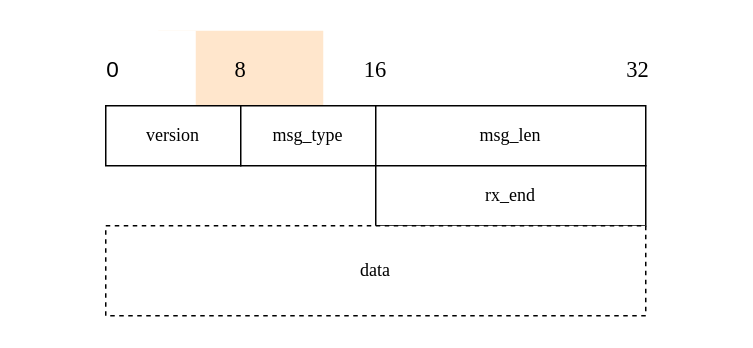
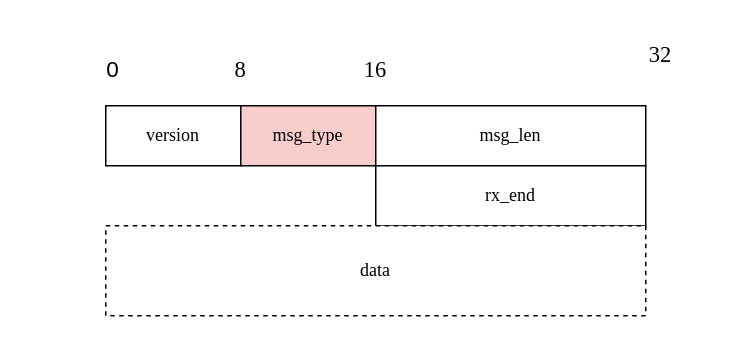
(241, 68) -> (241, 68)
(638, 68) -> (661, 53)
(308, 136) -> (308, 136)
